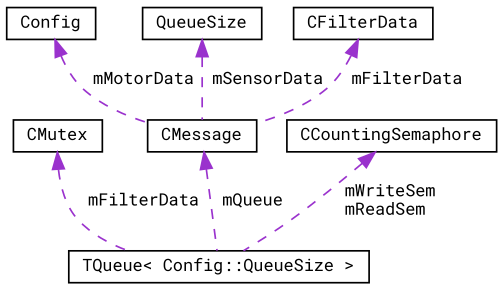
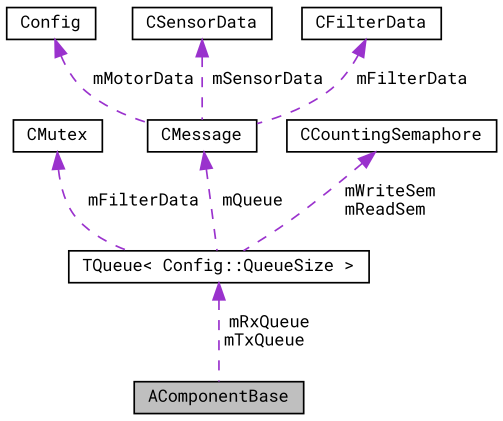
(202, 23) -> (202, 23)
none -> (219, 398)
